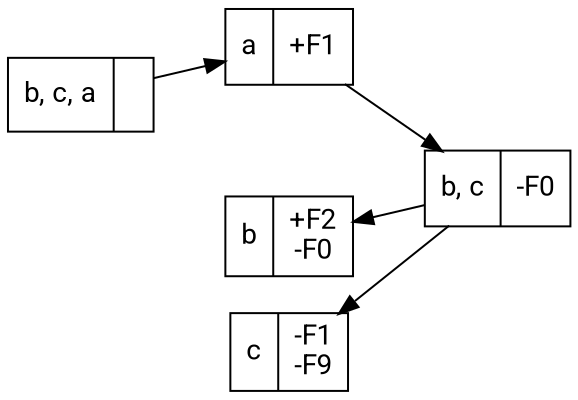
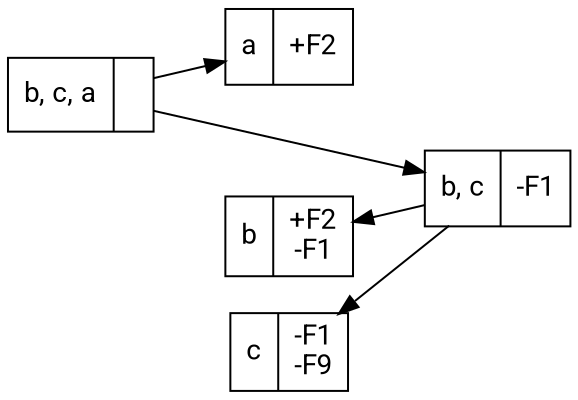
(313, 46) -> (313, 46)
(385, 112) -> (279, 139)
(536, 187) -> (536, 187)
(313, 250) -> (313, 250)
